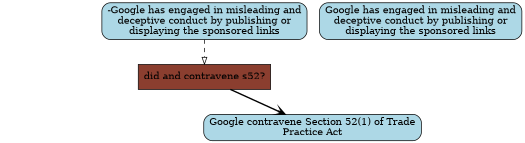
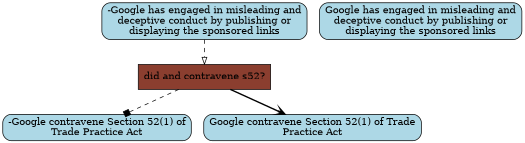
none -> (97, 128)
